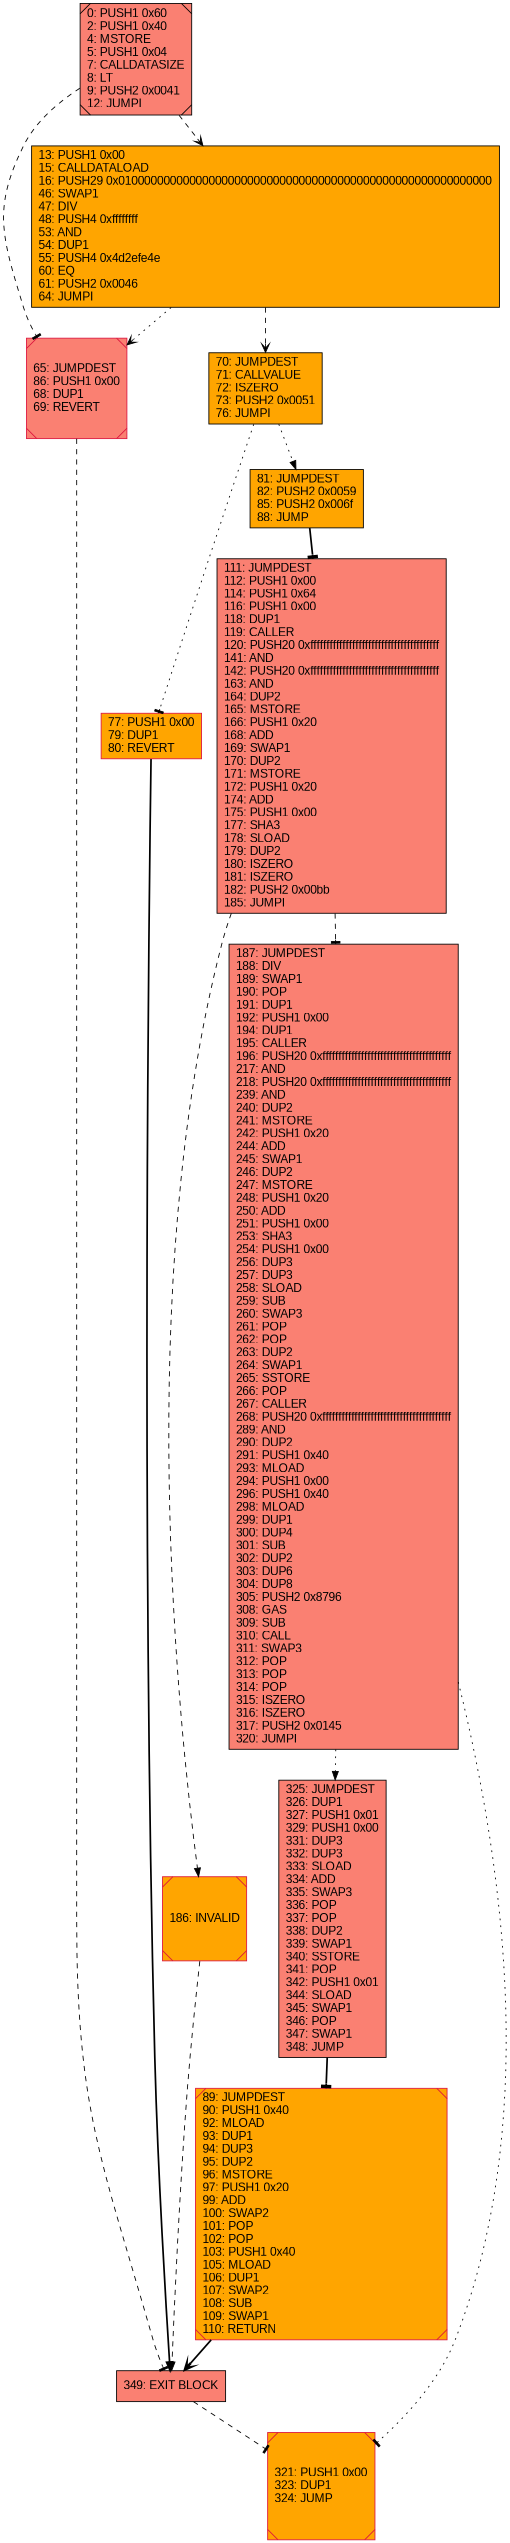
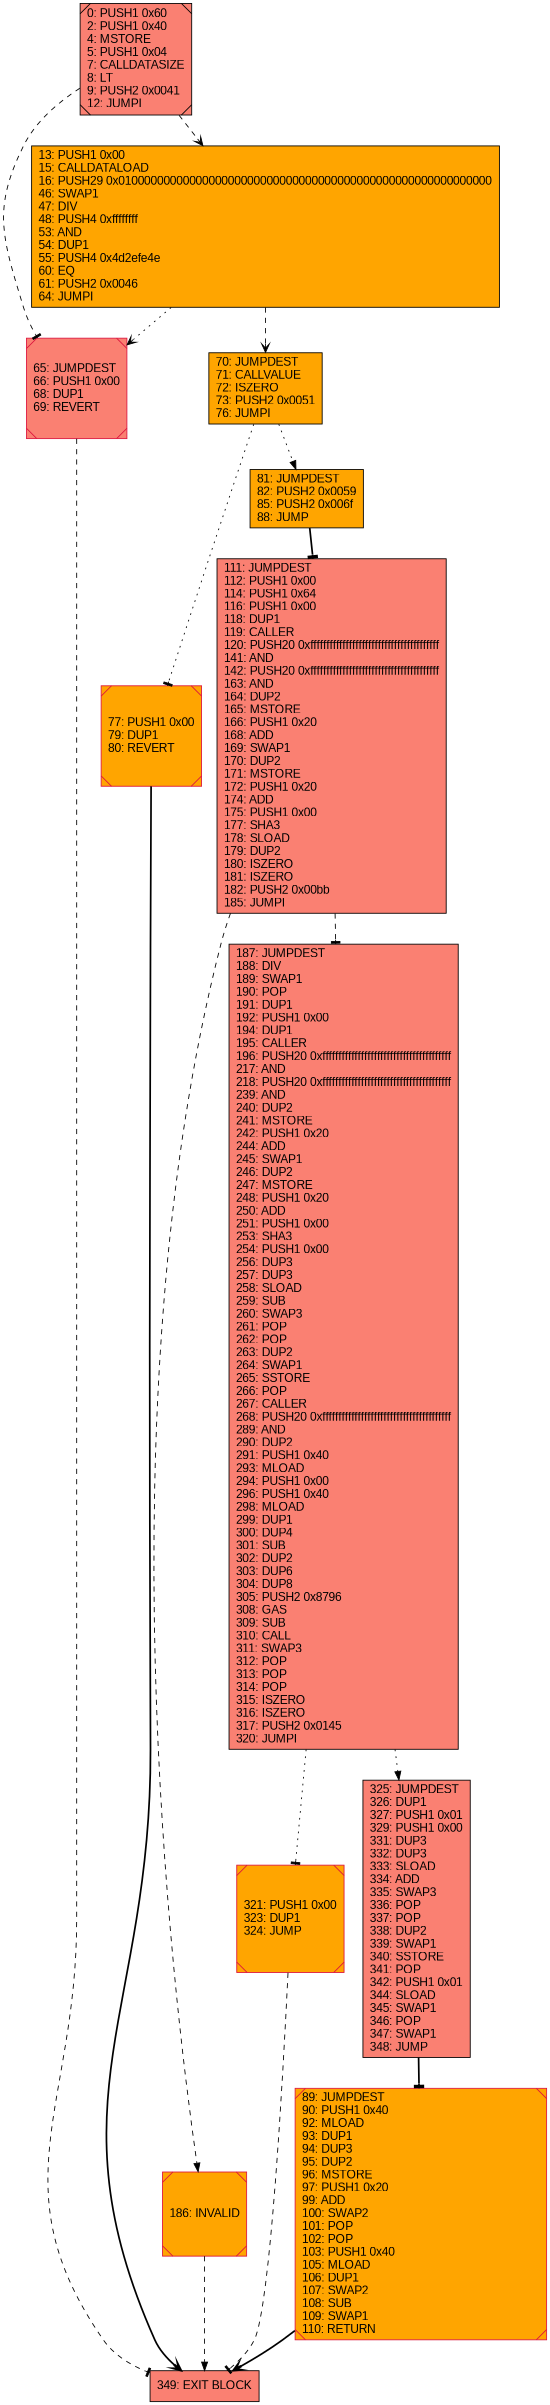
(77, 388) -> (77, 388)
(151, 736) -> (151, 736)
(148, 1561) -> (150, 1465)
(229, 2425) -> (276, 2175)
